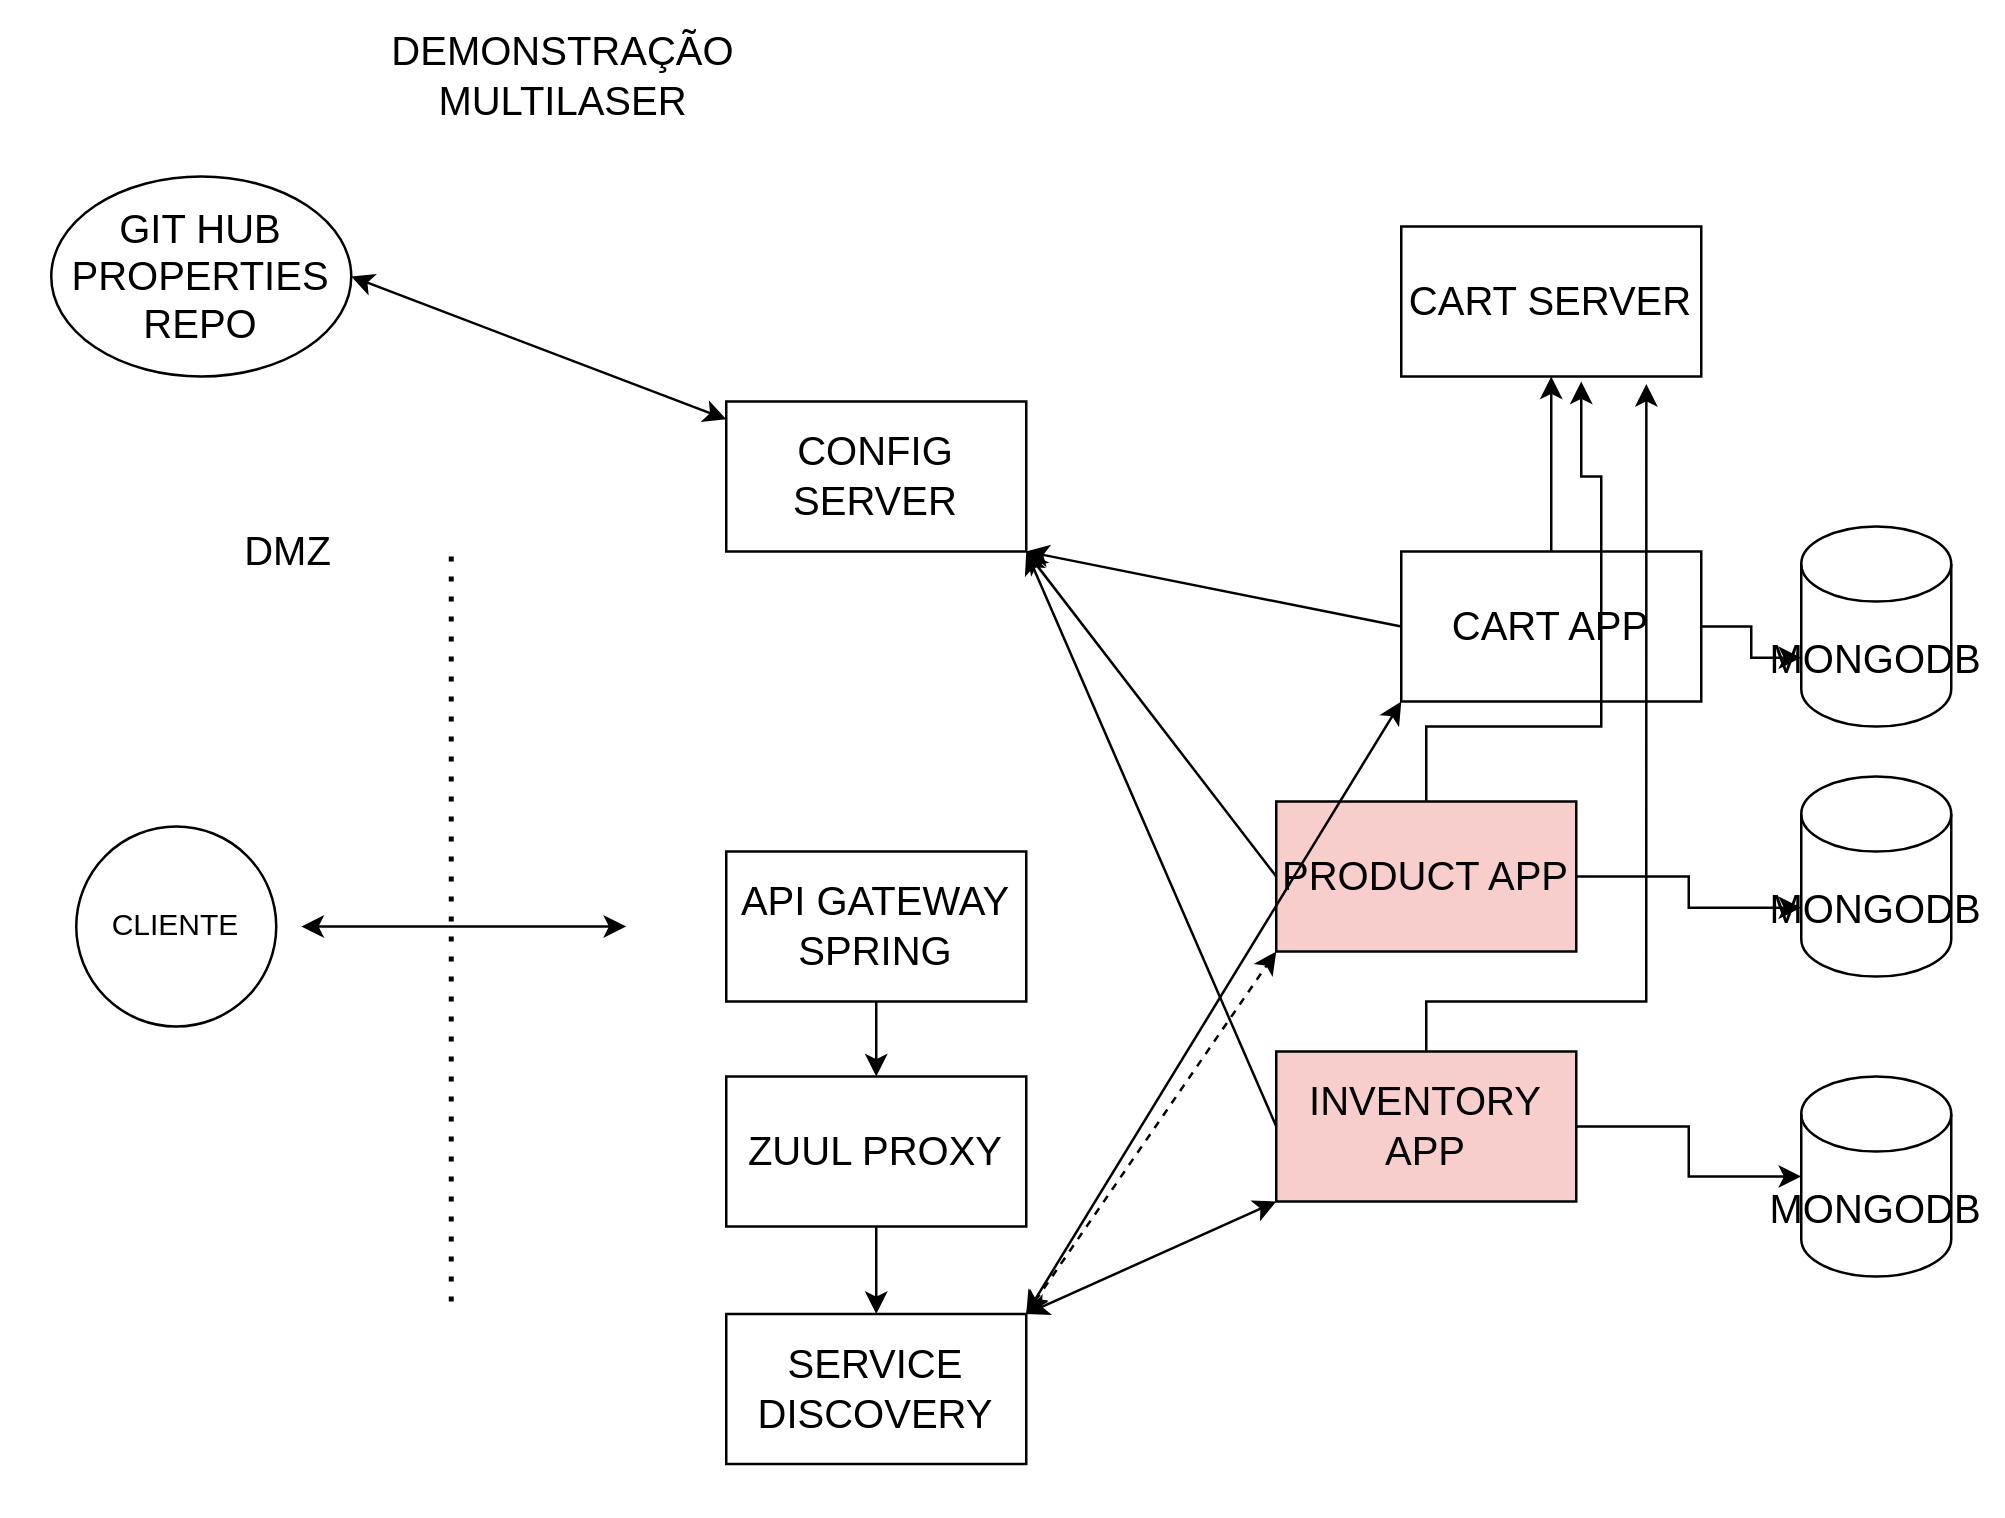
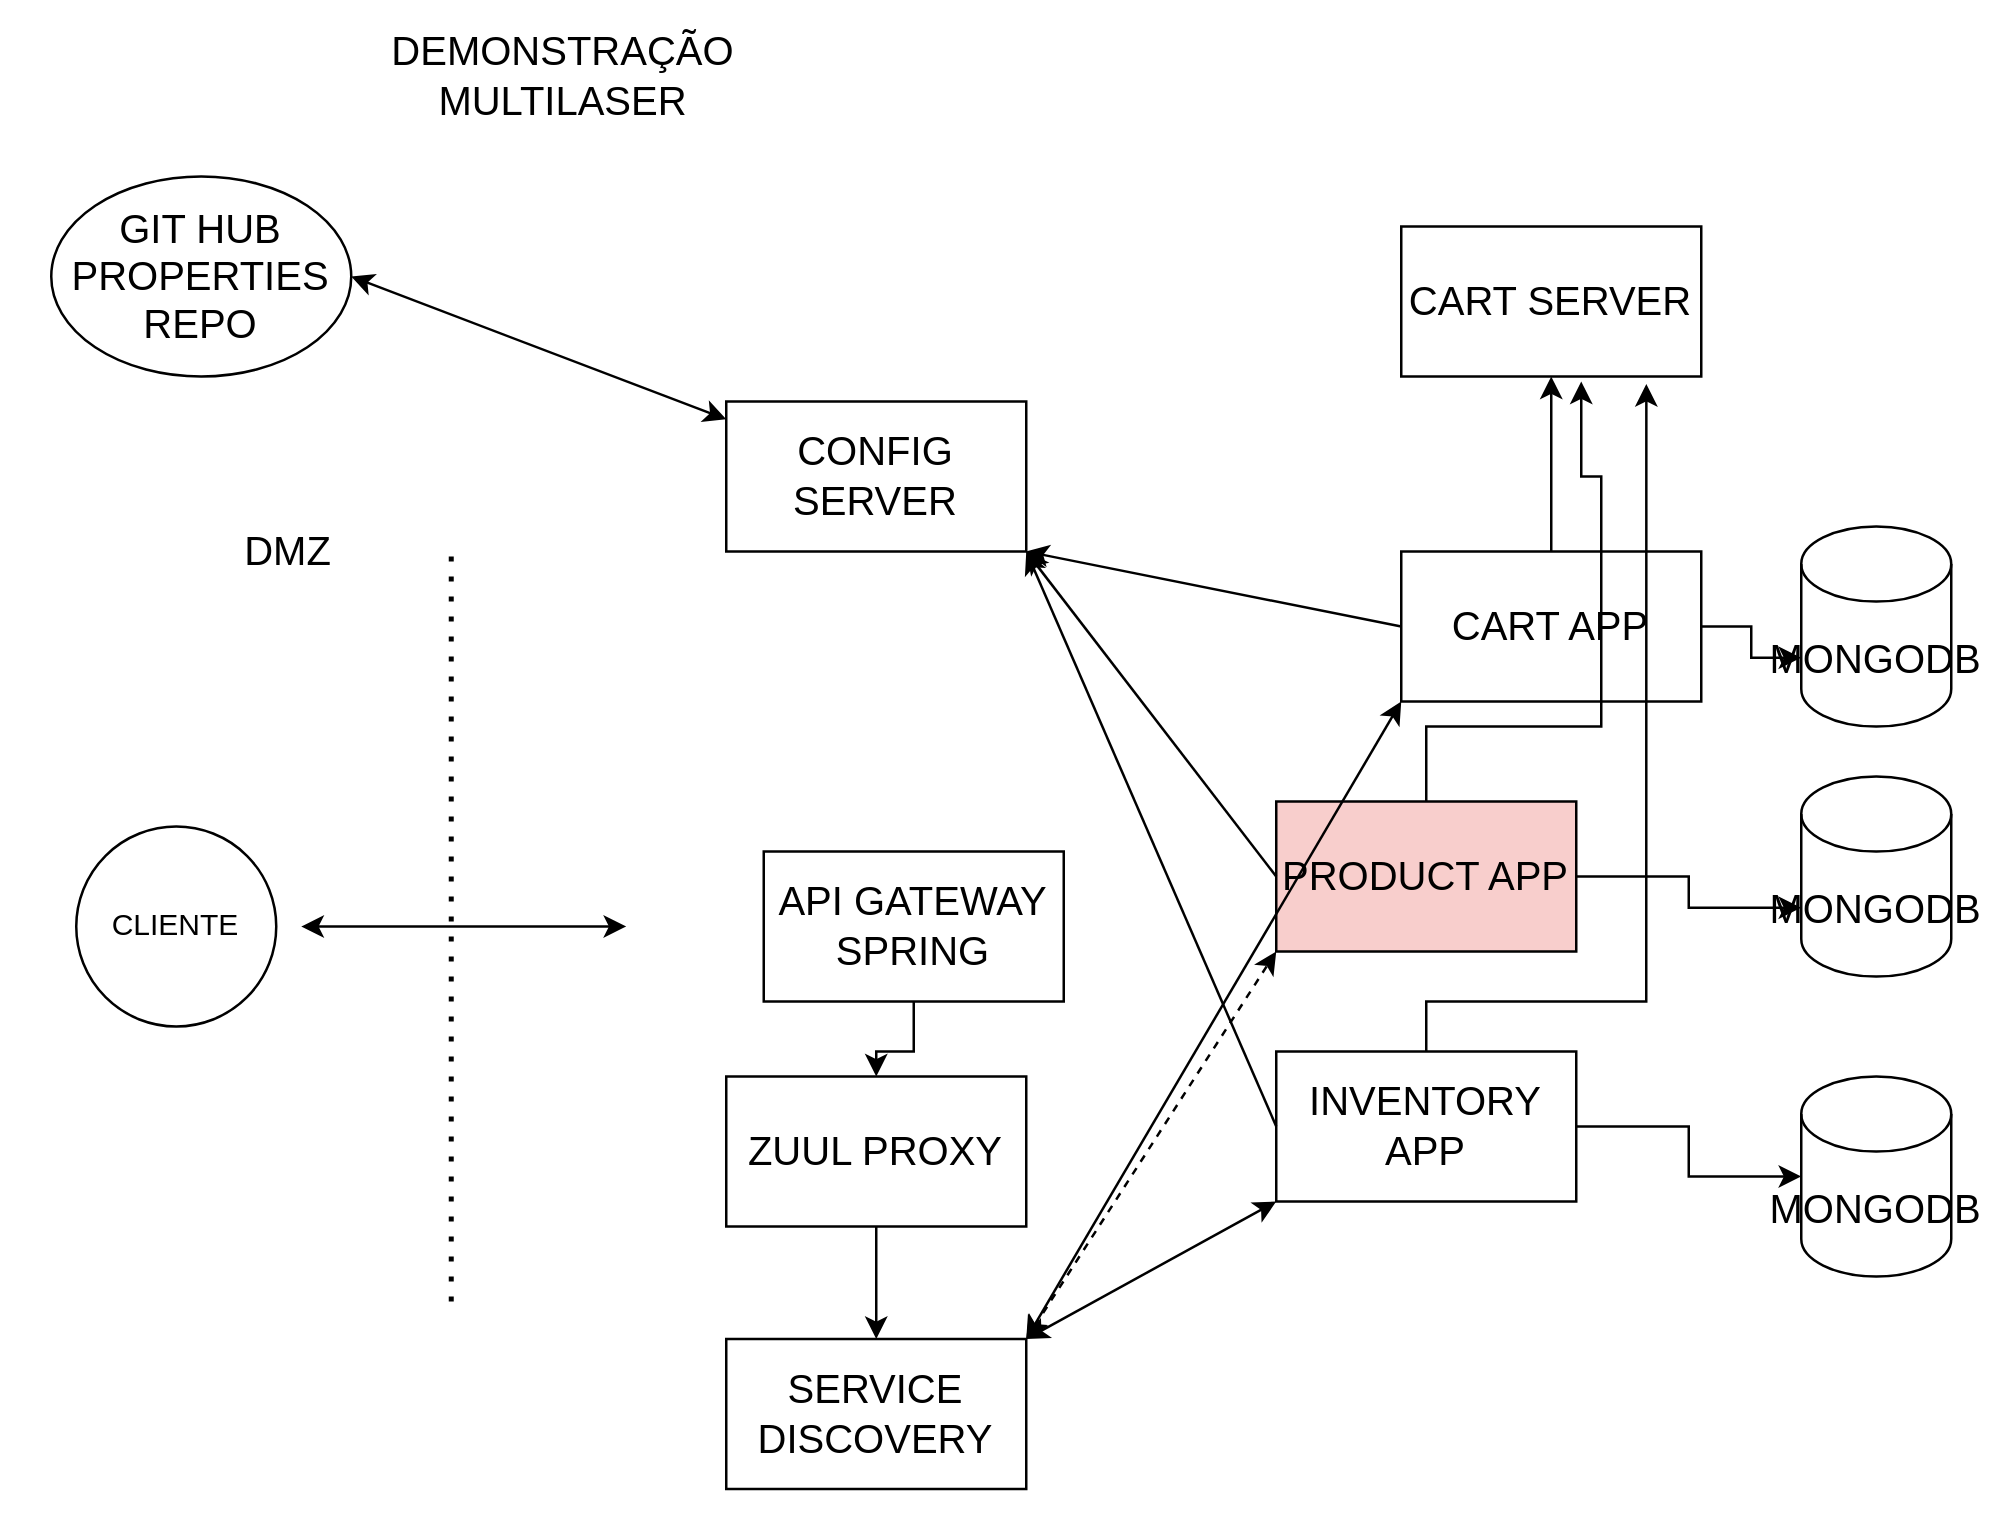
(876, 926) -> (914, 926)
(1426, 1126) -> (1426, 1126)
(876, 1389) -> (876, 1414)
